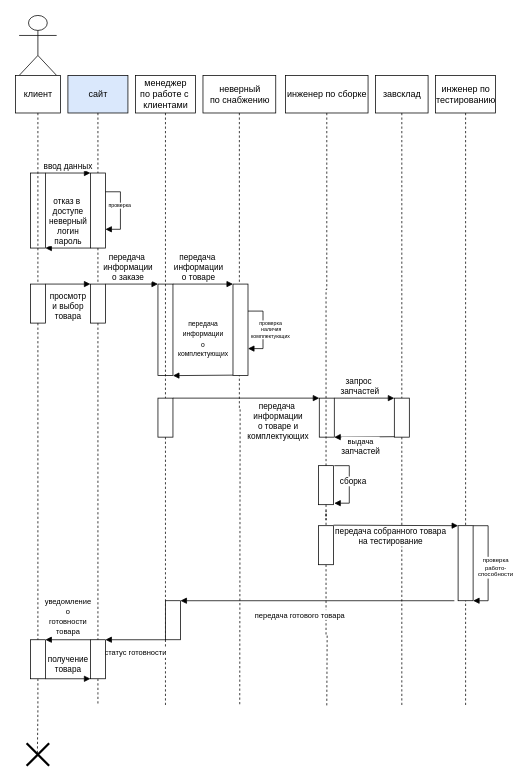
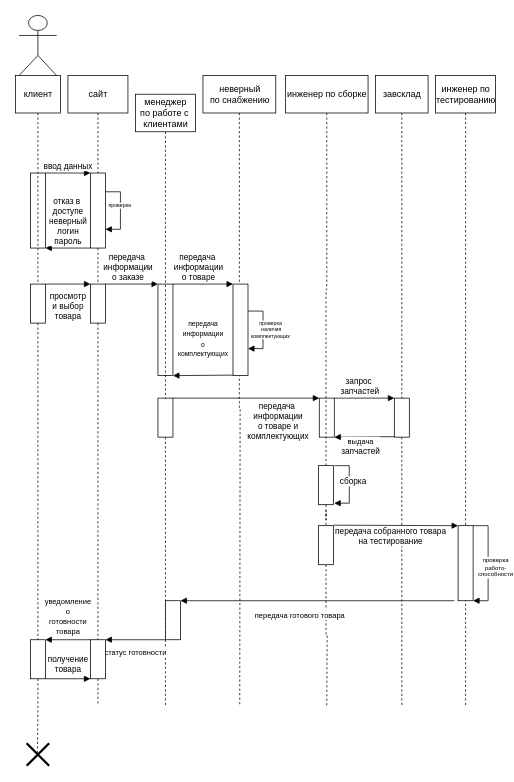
(98, 94) -> (98, 94)
(165, 94) -> (165, 113)
